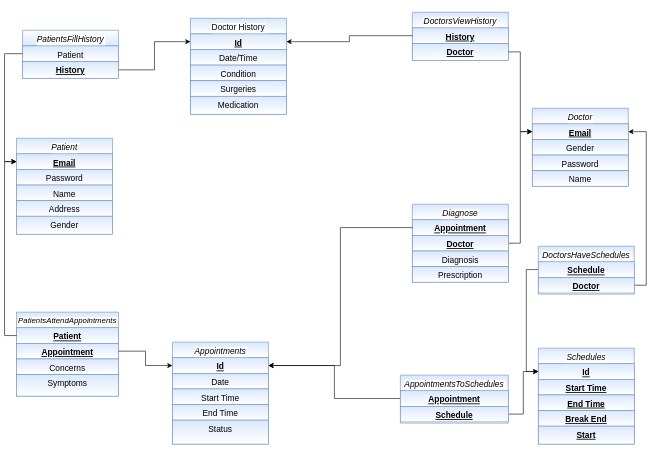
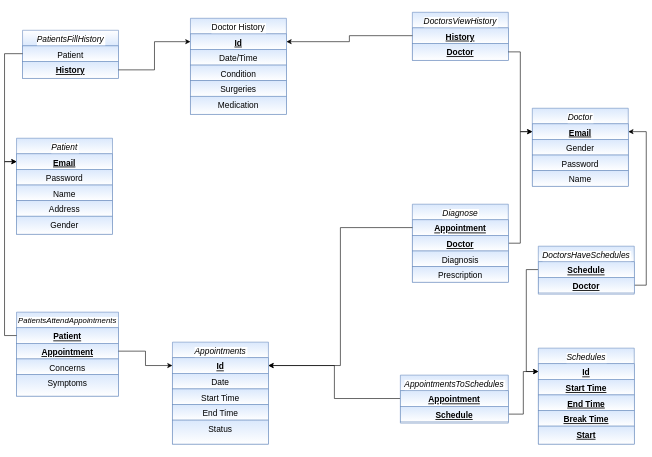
(586, 420) -> (586, 420)
